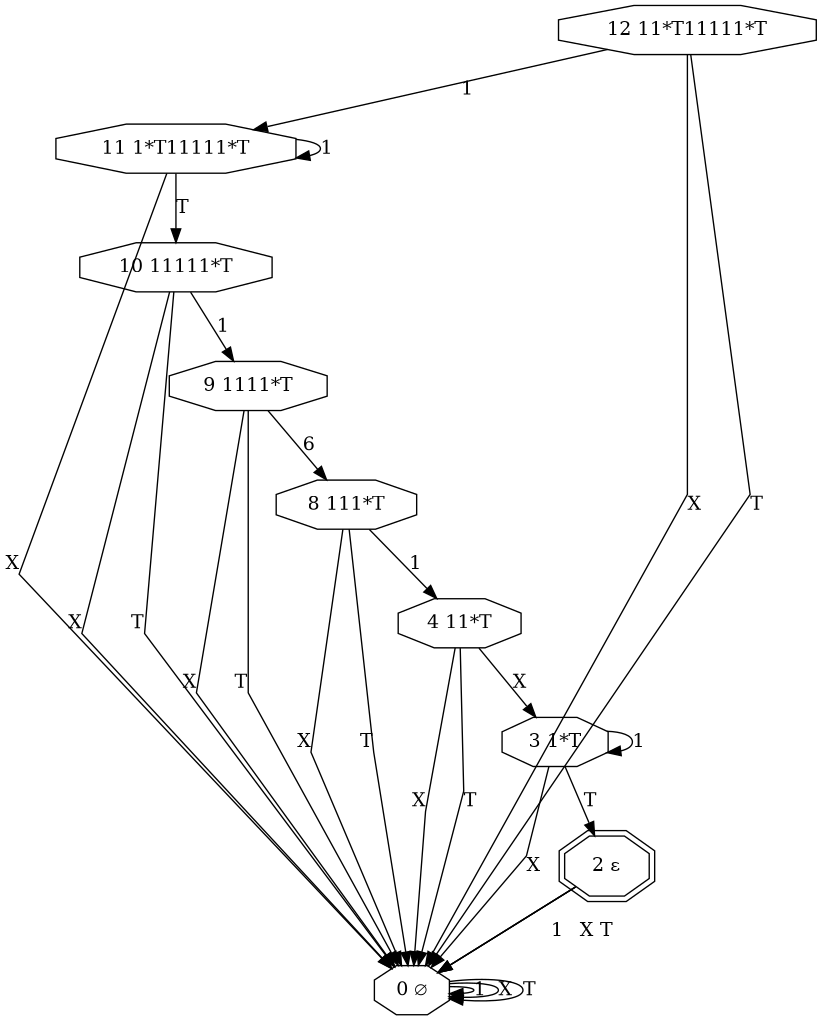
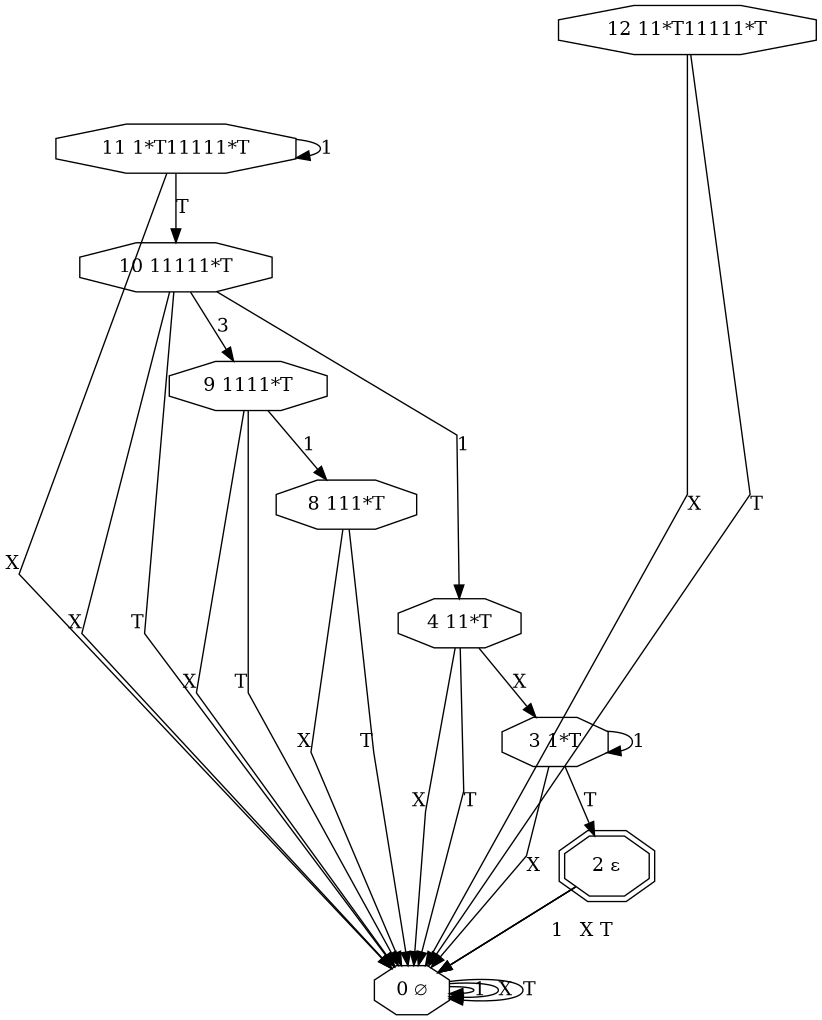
(437, 88) -> none
(224, 327) -> (224, 327)
(310, 445) -> (310, 445)
(398, 559) -> (401, 402)
